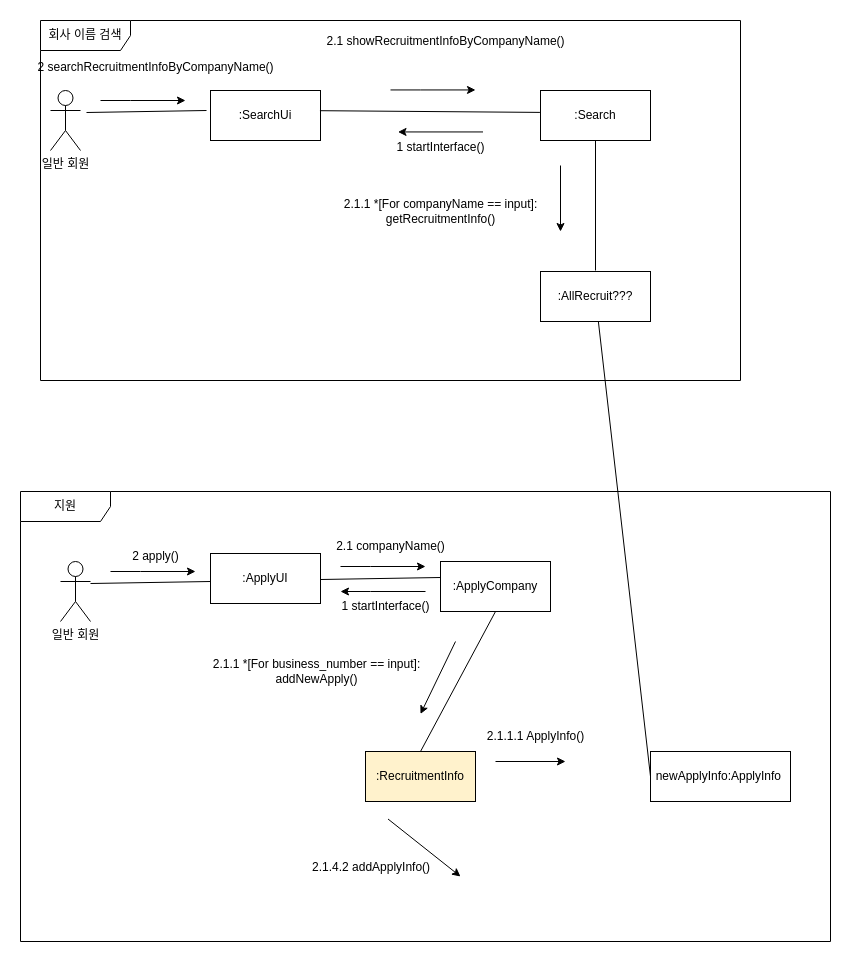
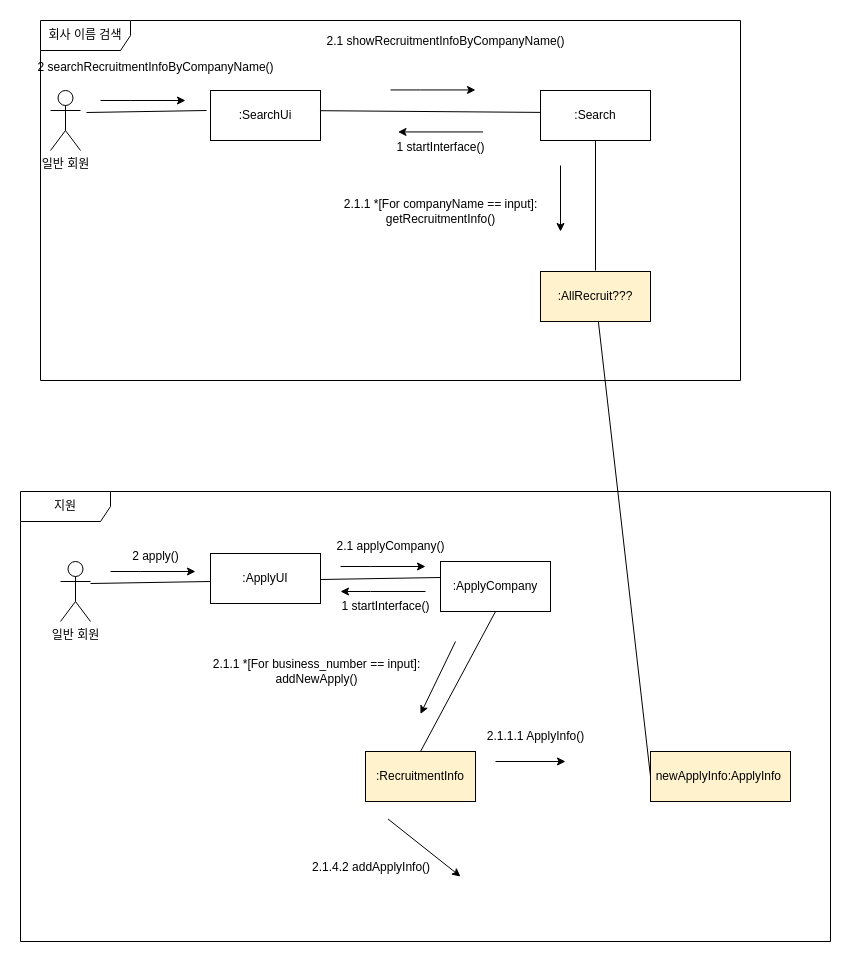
(596, 297) -> (596, 297)
(391, 547) -> (391, 547)
(721, 777) -> (721, 777)
